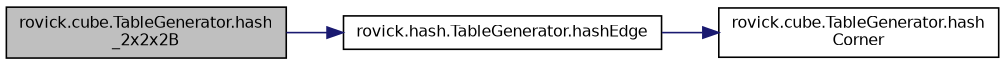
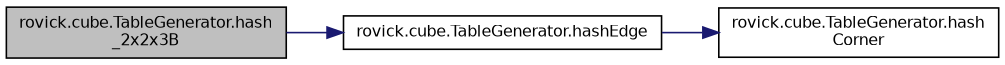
(146, 33) -> (146, 33)
(503, 33) -> (503, 33)
